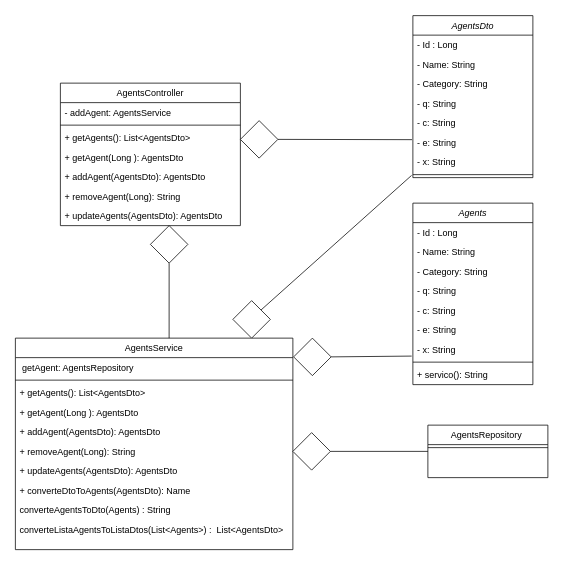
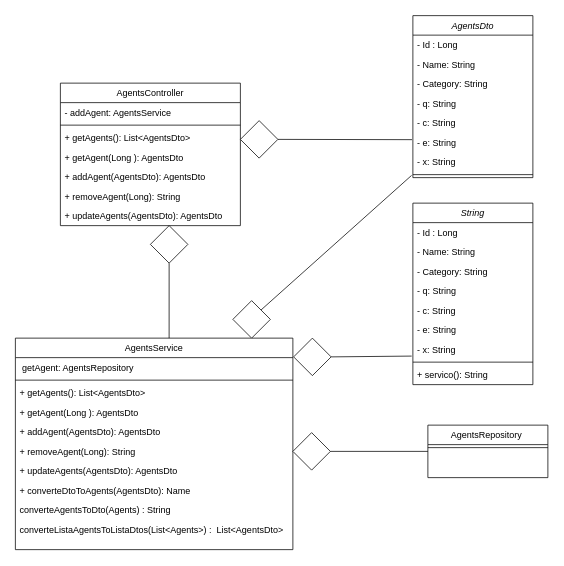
(473, 213) -> (473, 213)
